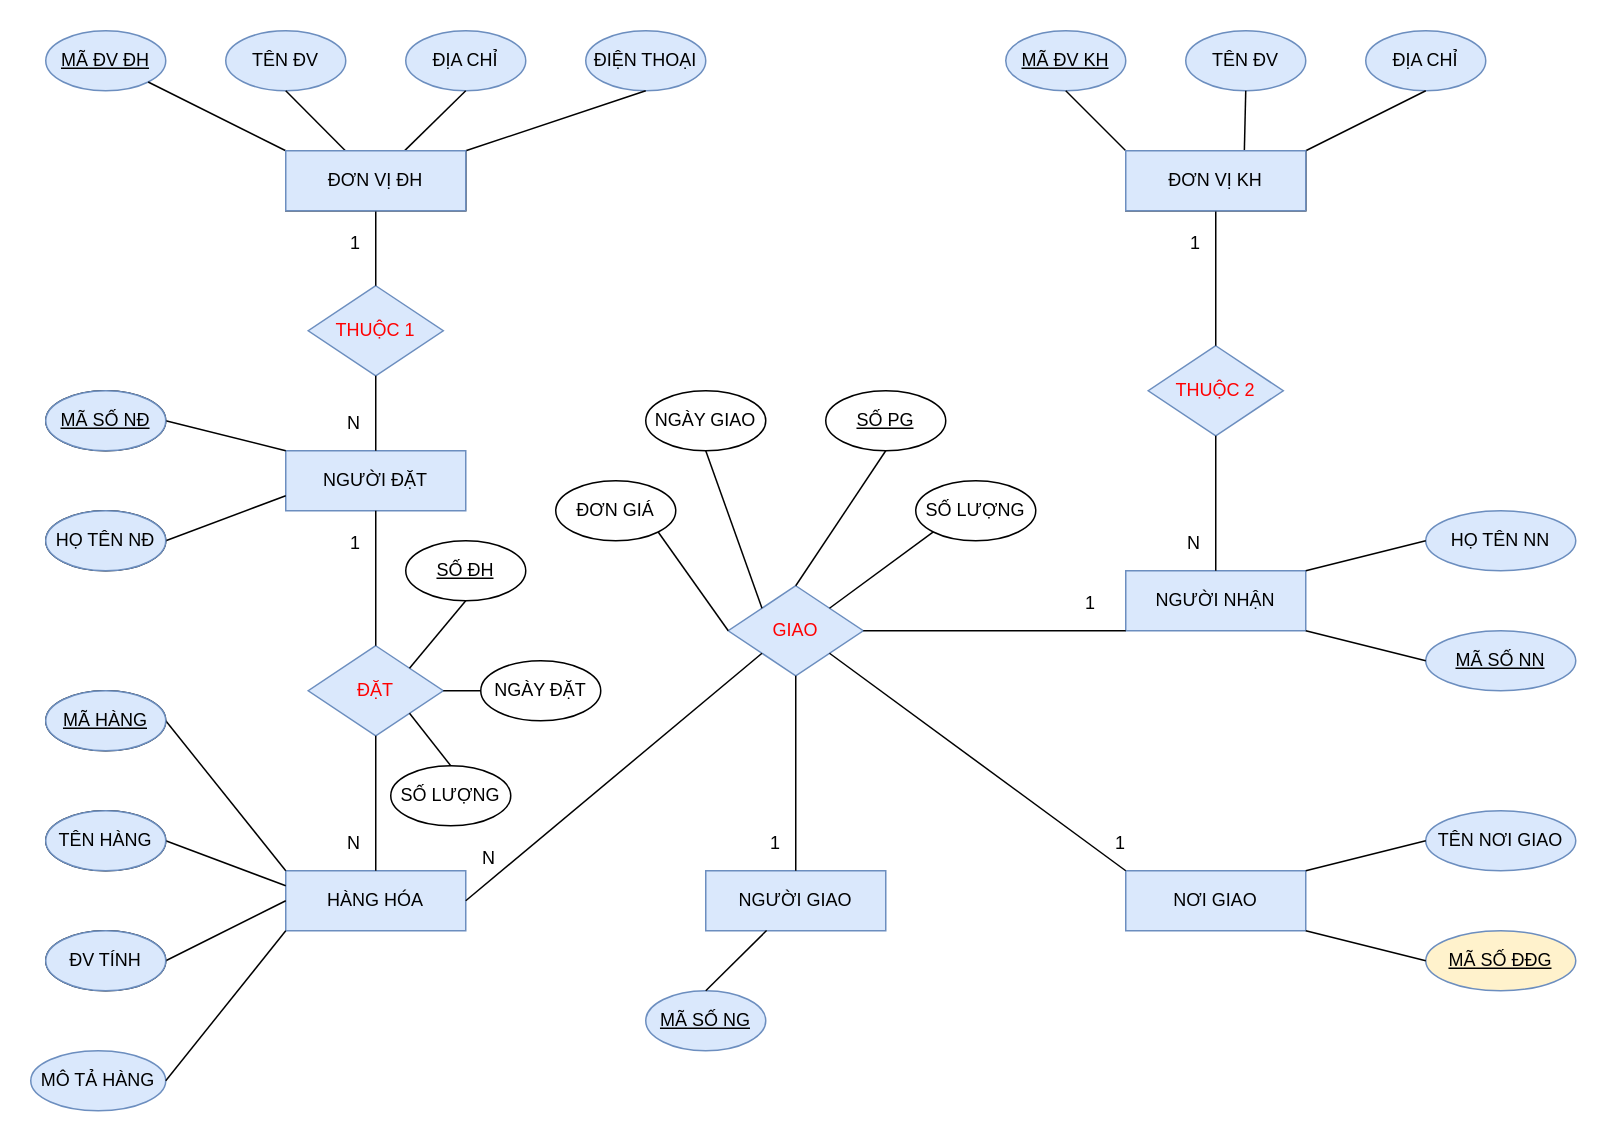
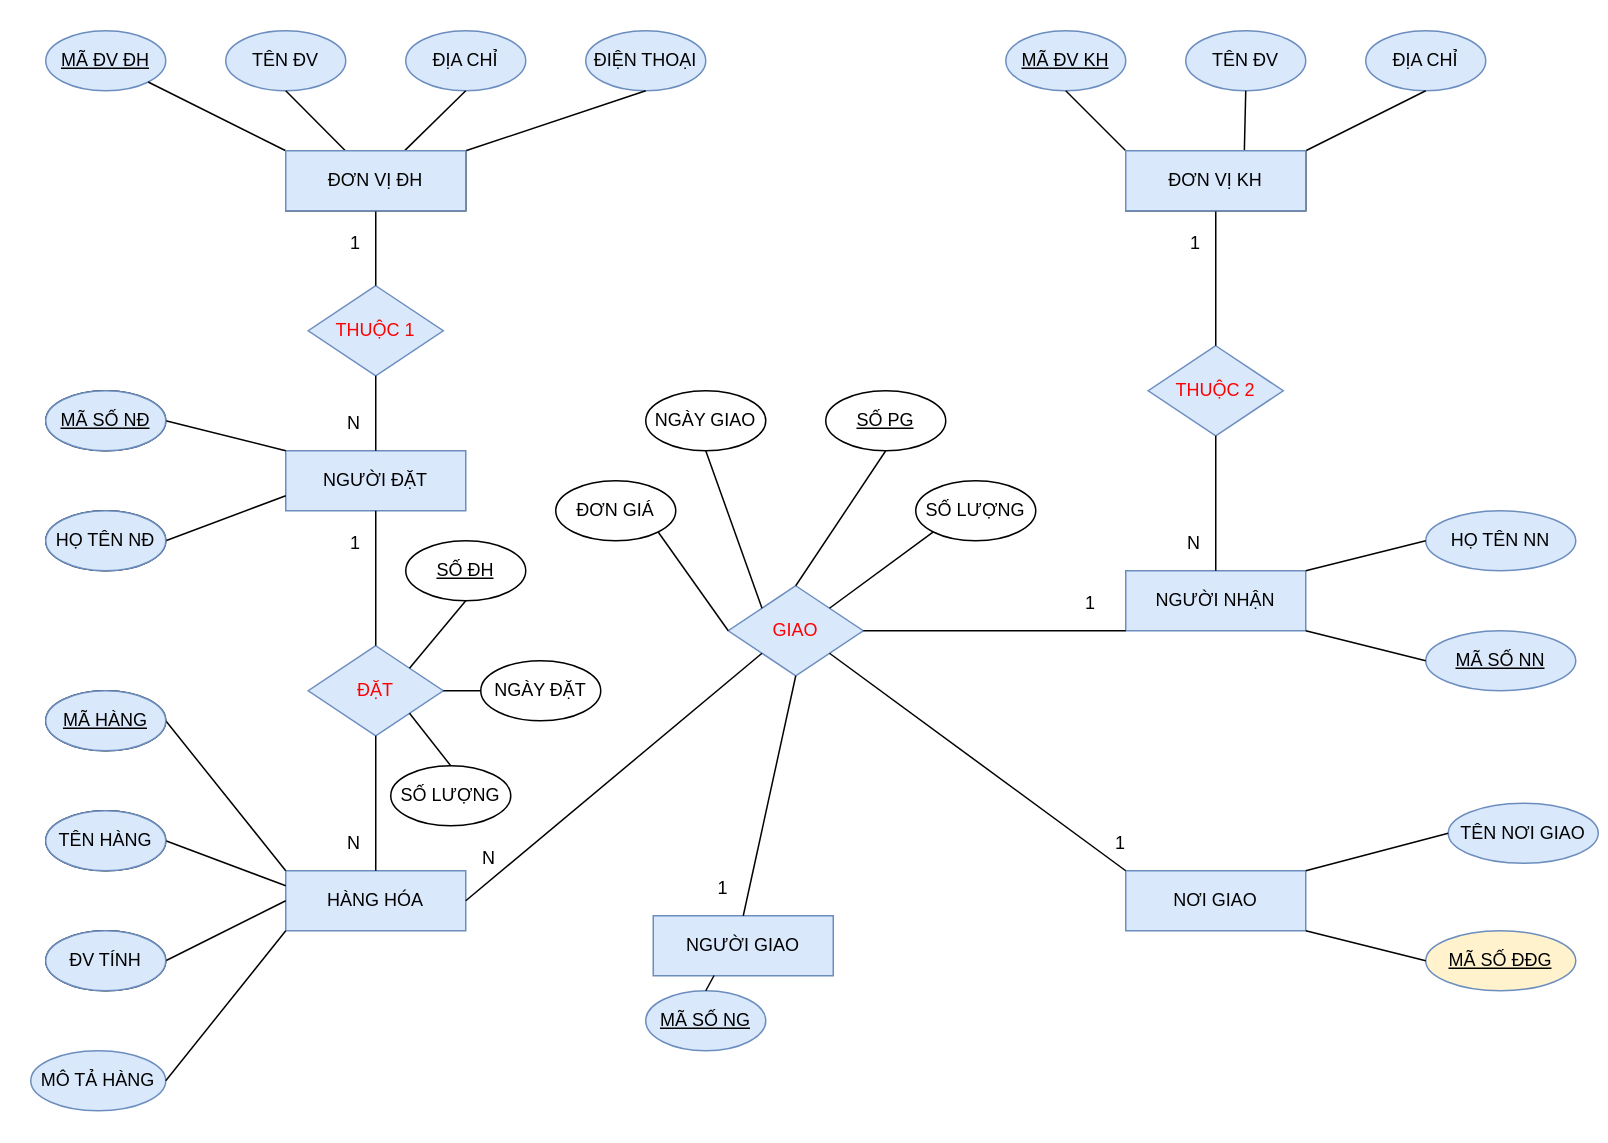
(1501, 841) -> (1523, 833)
(796, 901) -> (743, 946)
